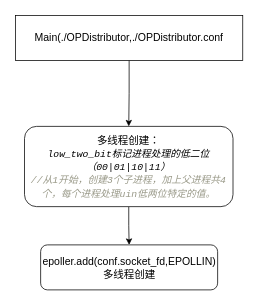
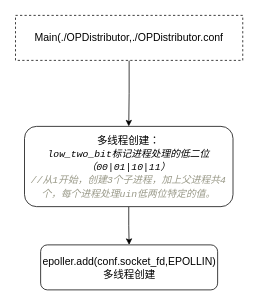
(129, 38) -> (129, 38)
